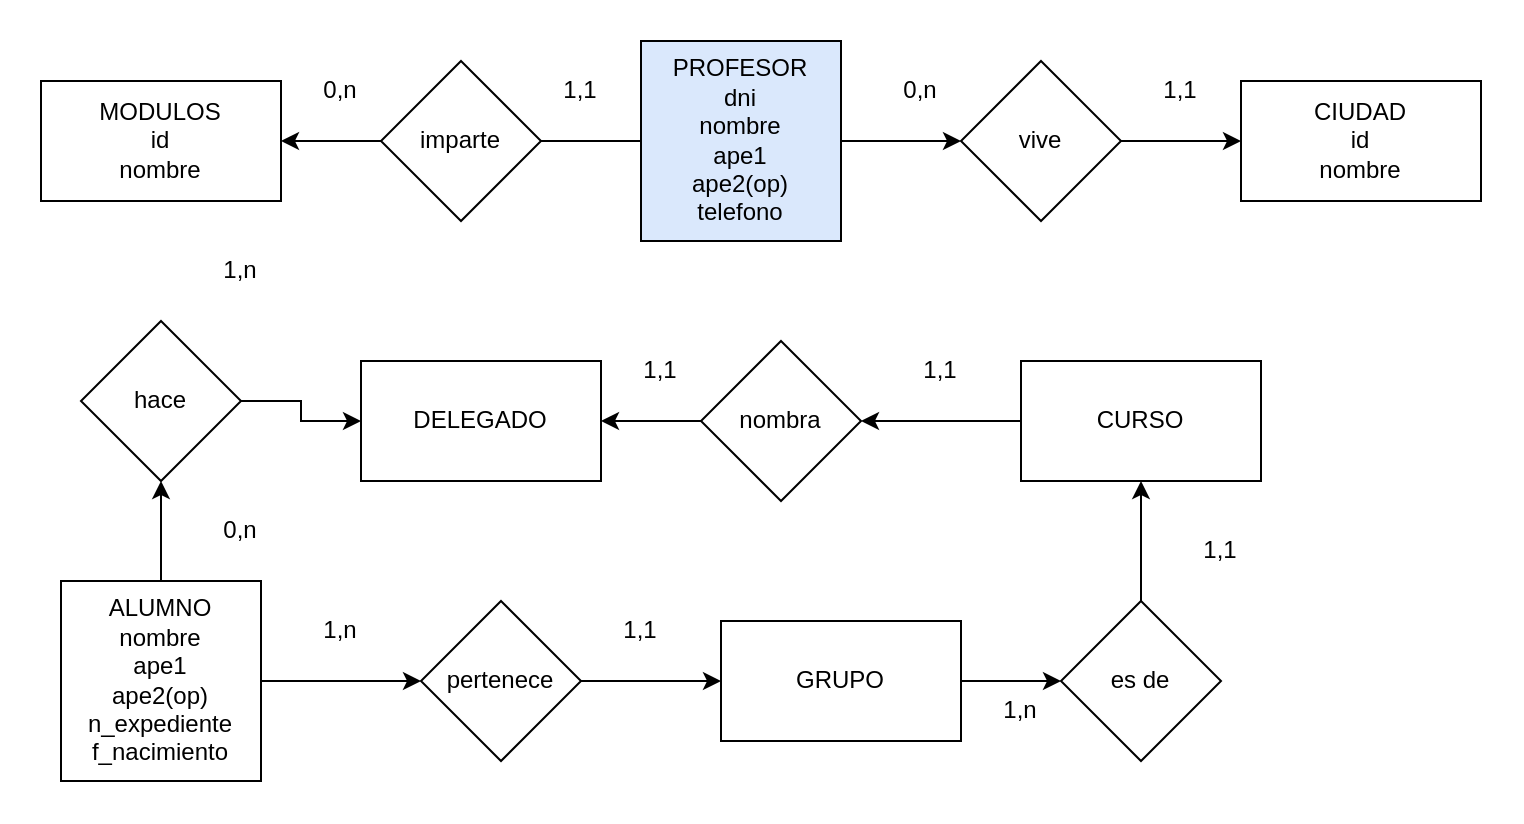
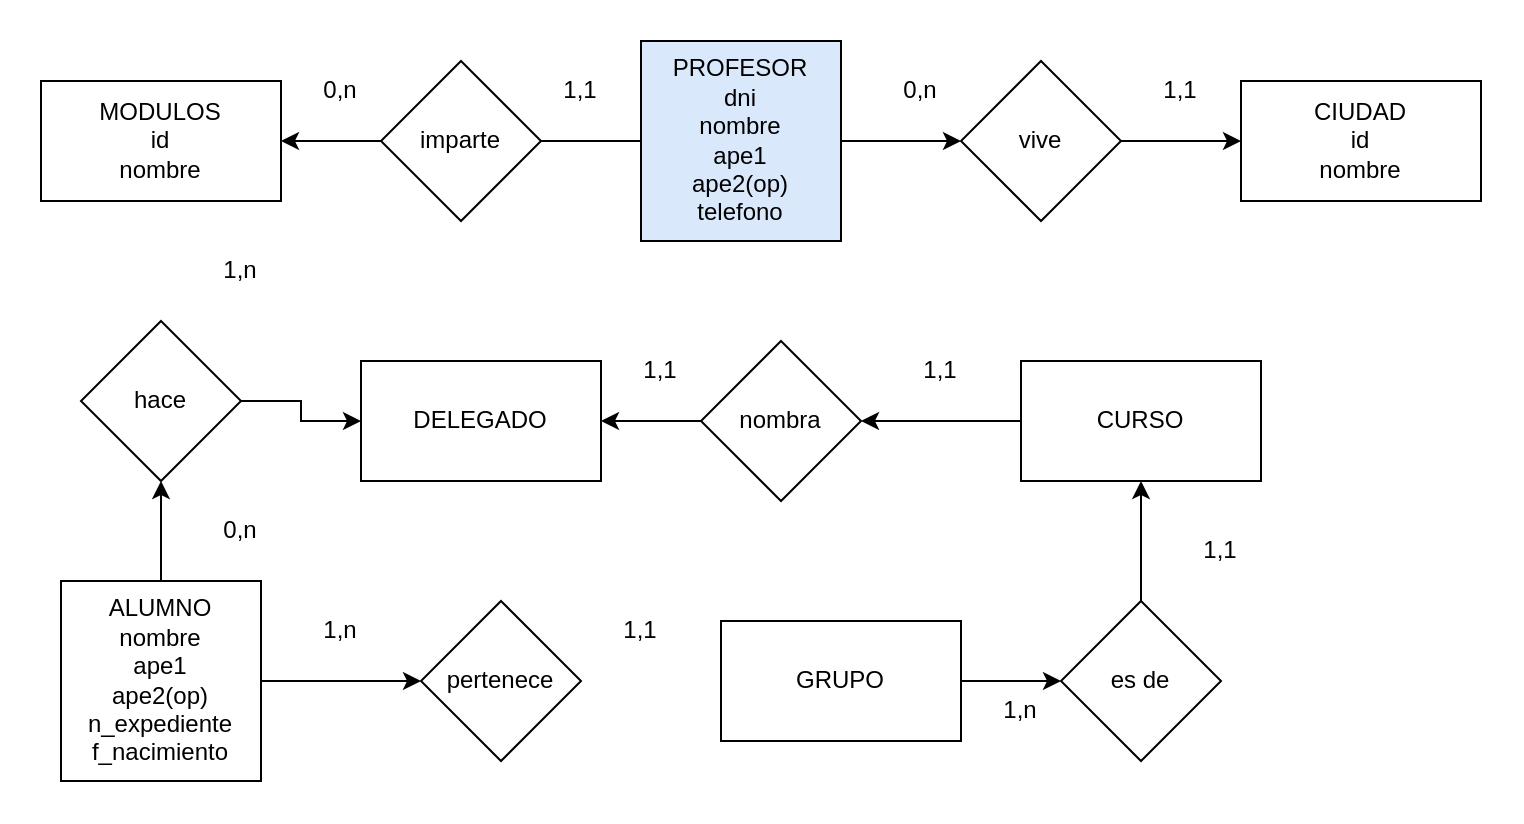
(644, 681) -> none
